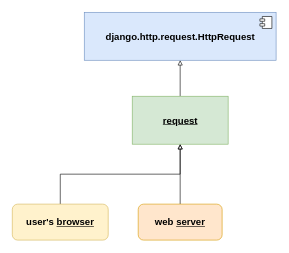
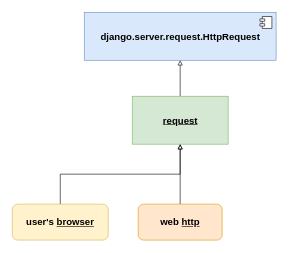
(181, 36) -> (181, 36)
(180, 222) -> (180, 222)
